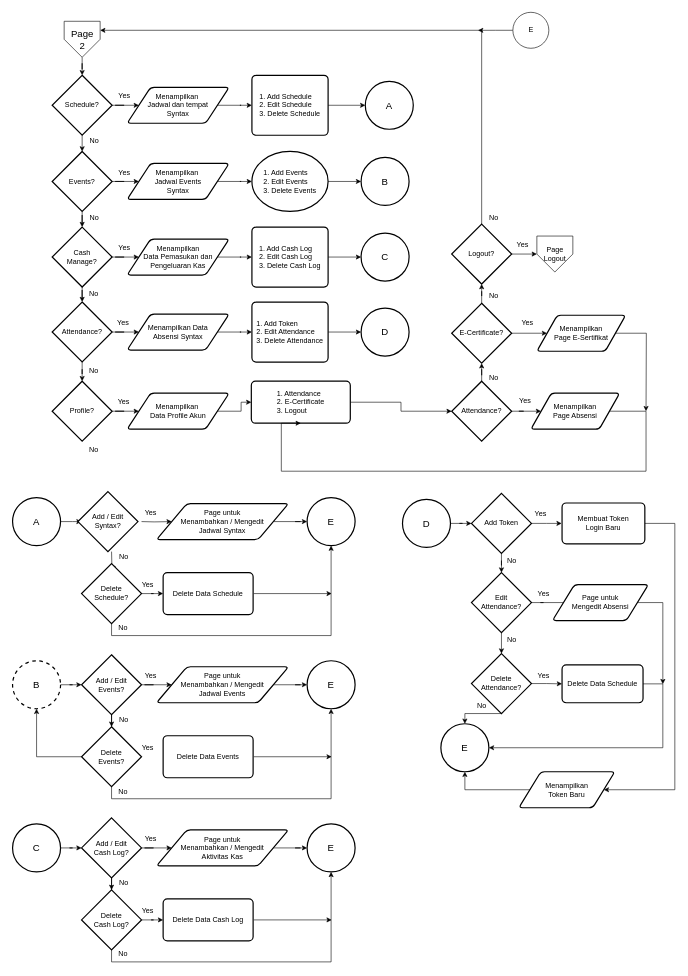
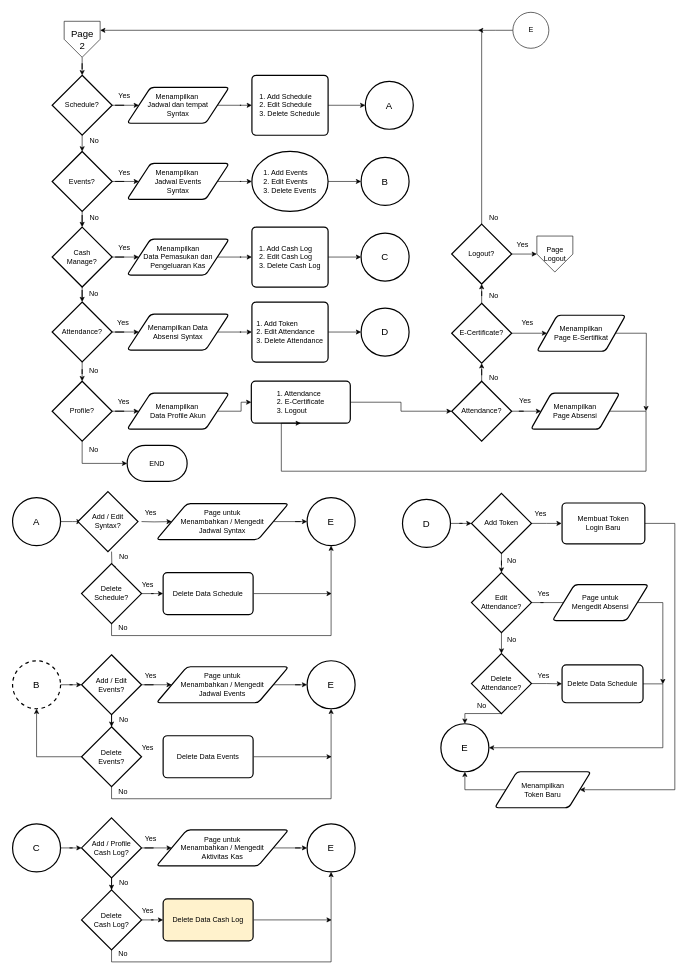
none -> (101, 464)
none -> (157, 464)
(567, 790) -> (543, 790)
(111, 848) -> (111, 848)
(208, 920) -> (208, 920)
